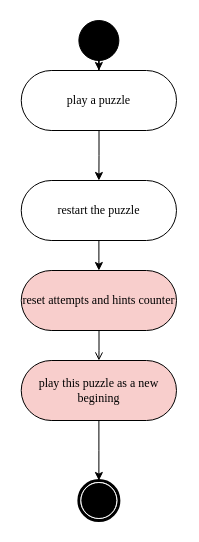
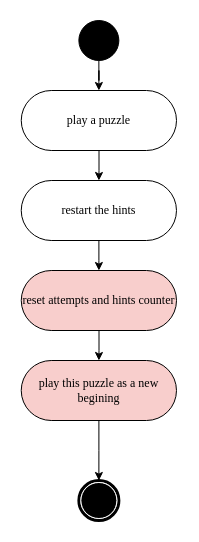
(99, 101) -> (99, 121)
(99, 211) -> (99, 211)
(99, 354) -> (99, 352)
